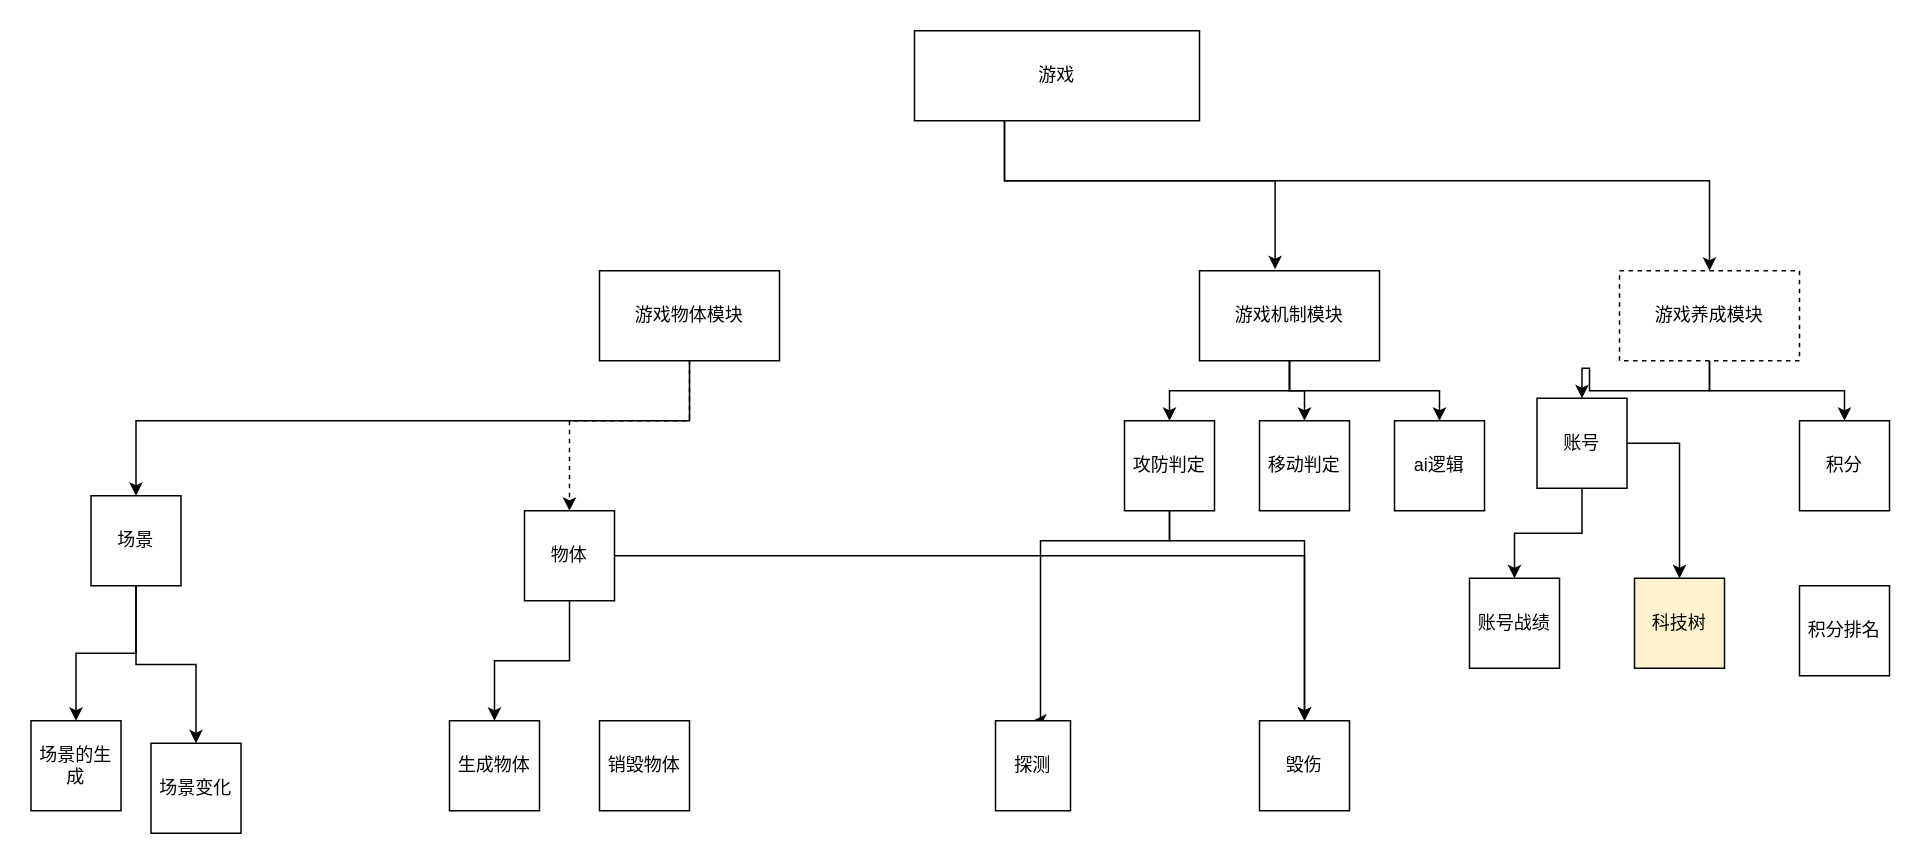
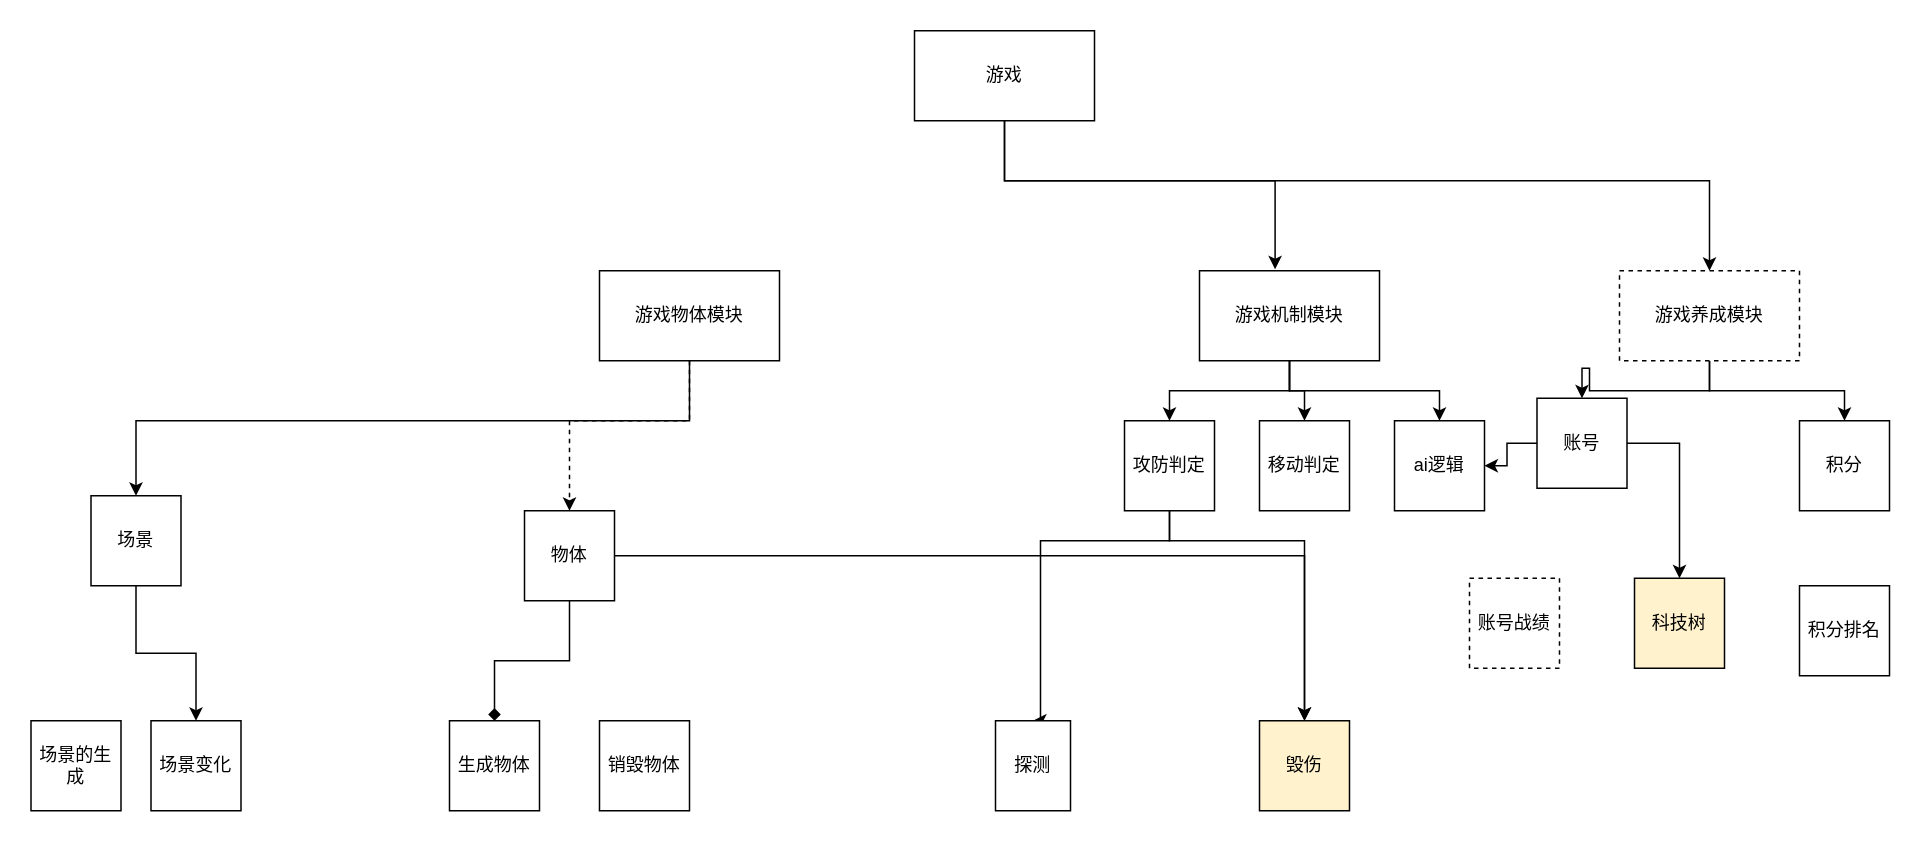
(1057, 76) -> (1004, 76)
(1554, 533) -> (1507, 445)
(1514, 623) -> (1514, 623)
(76, 653) -> none
(494, 709) -> (494, 708)
(1304, 766) -> (1304, 766)
(196, 788) -> (196, 766)
